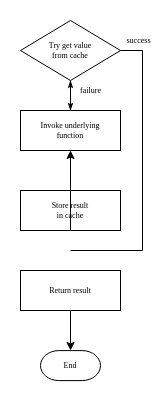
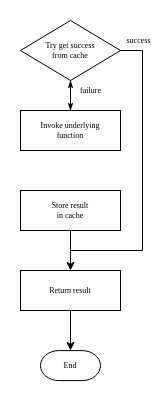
(71, 51) -> (71, 51)
(71, 194) -> (71, 247)
